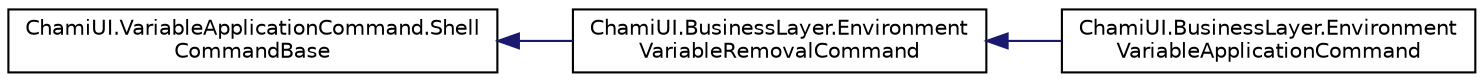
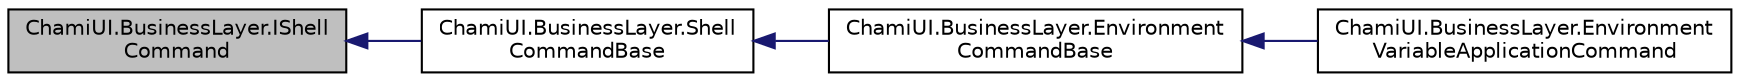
none -> (177, 41)
(253, 41) -> (588, 41)
(780, 41) -> (1036, 41)
